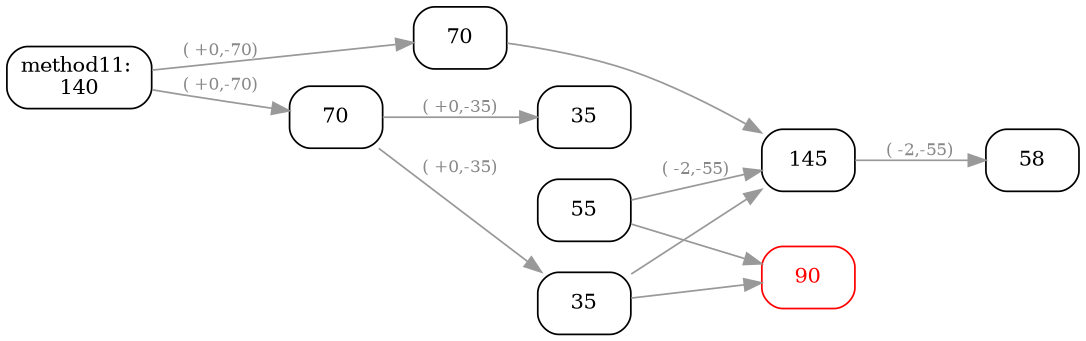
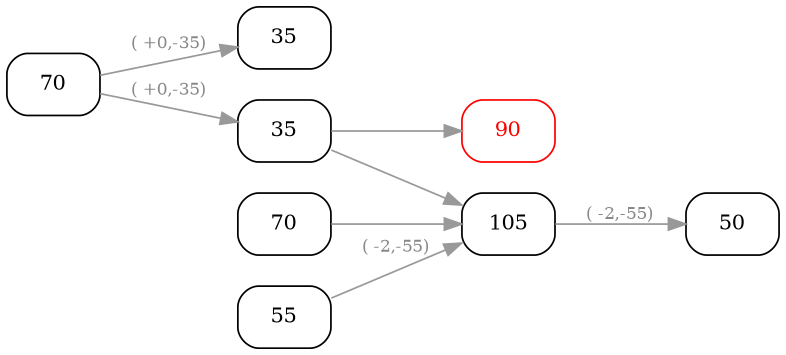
(79, 78) -> none
(808, 160) -> (508, 224)
(1032, 160) -> (733, 224)
(699, 245) -> none
